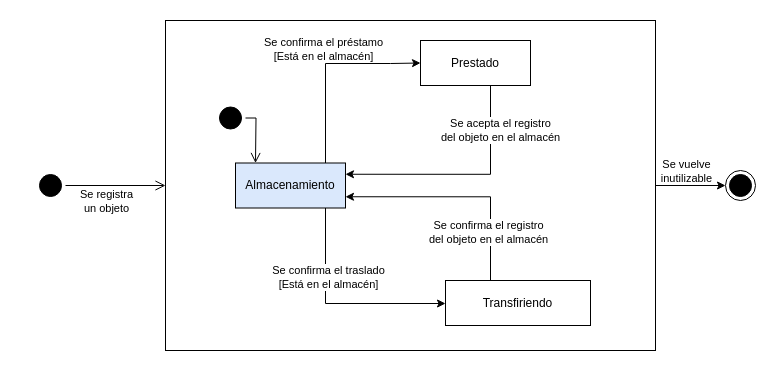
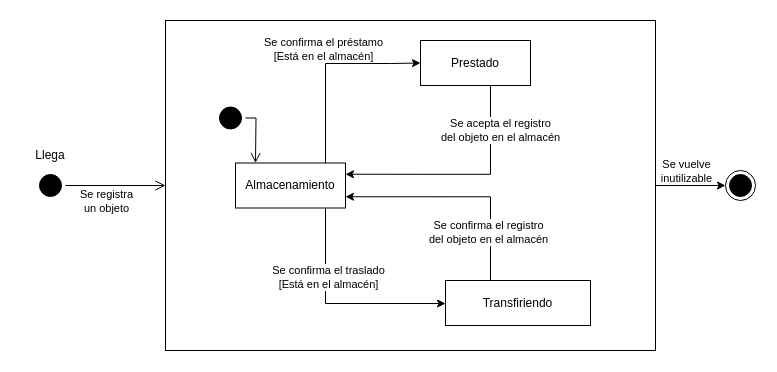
none -> (51, 156)
(291, 186) -> (291, 186)
